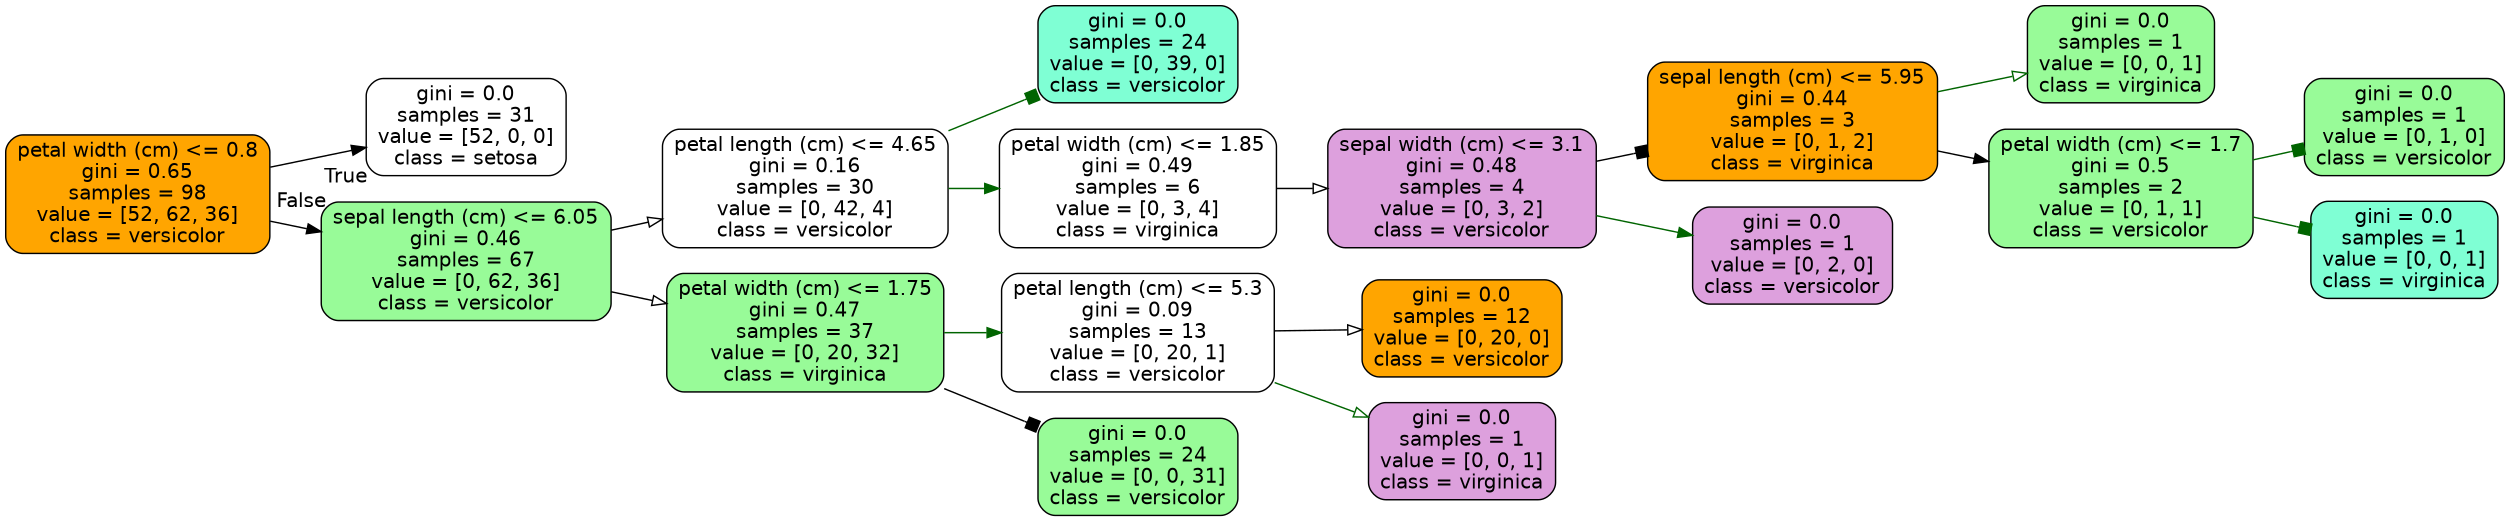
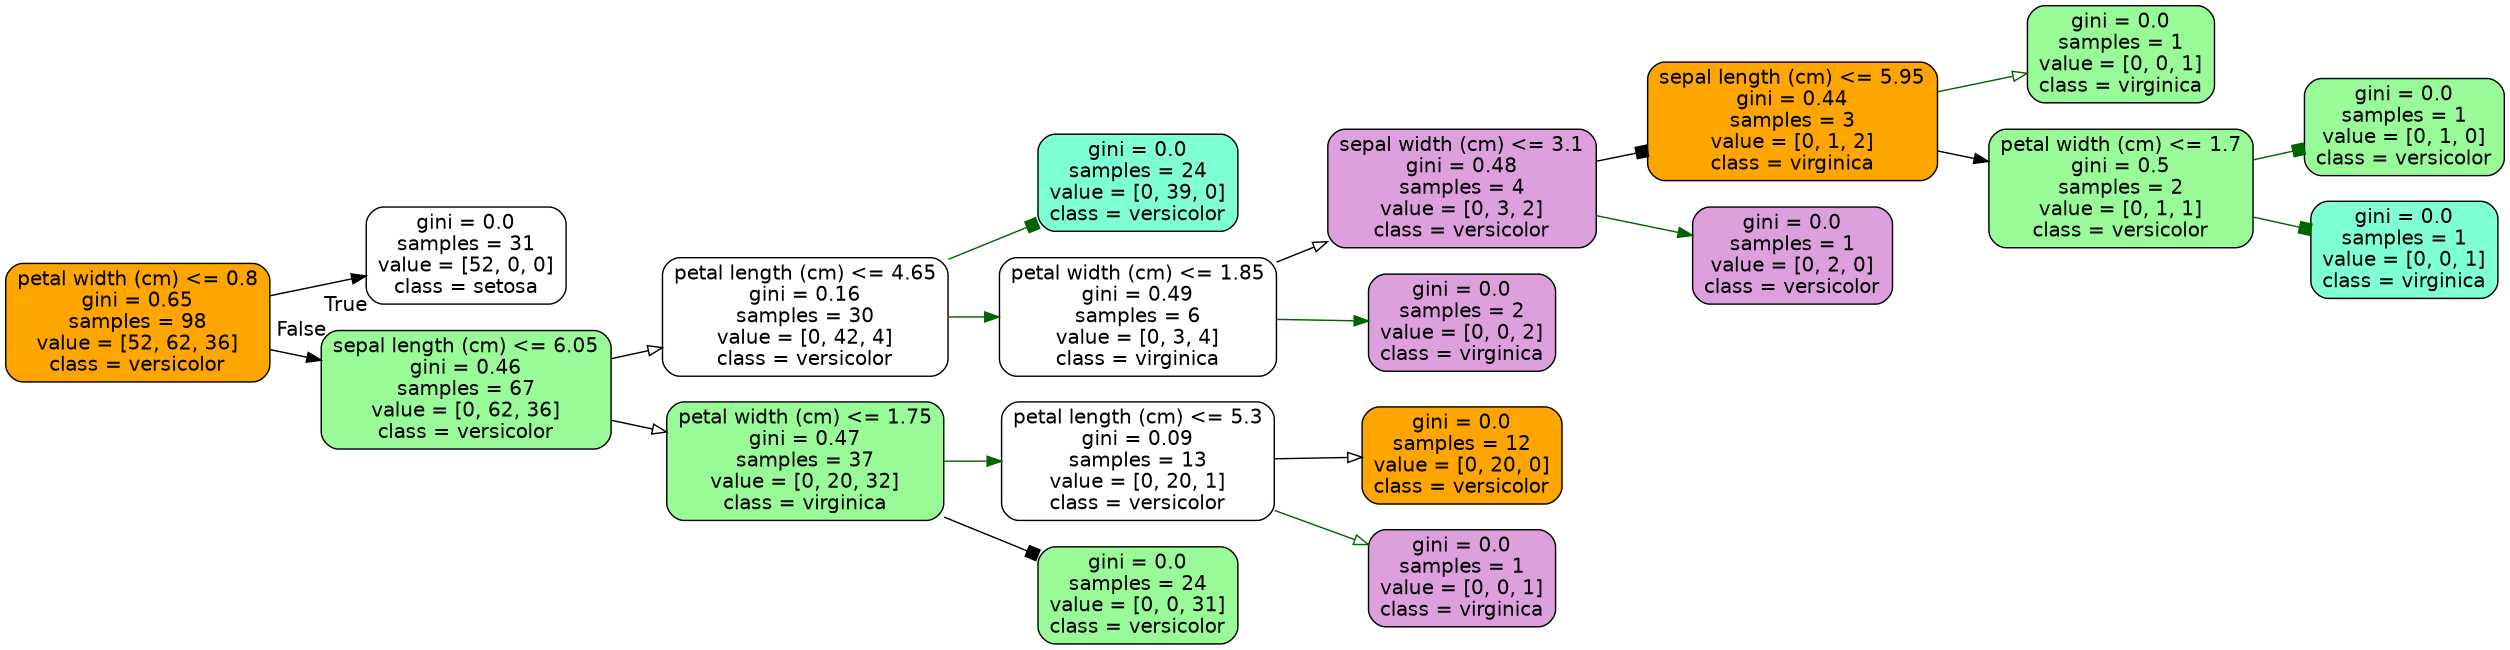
none -> (1462, 323)
